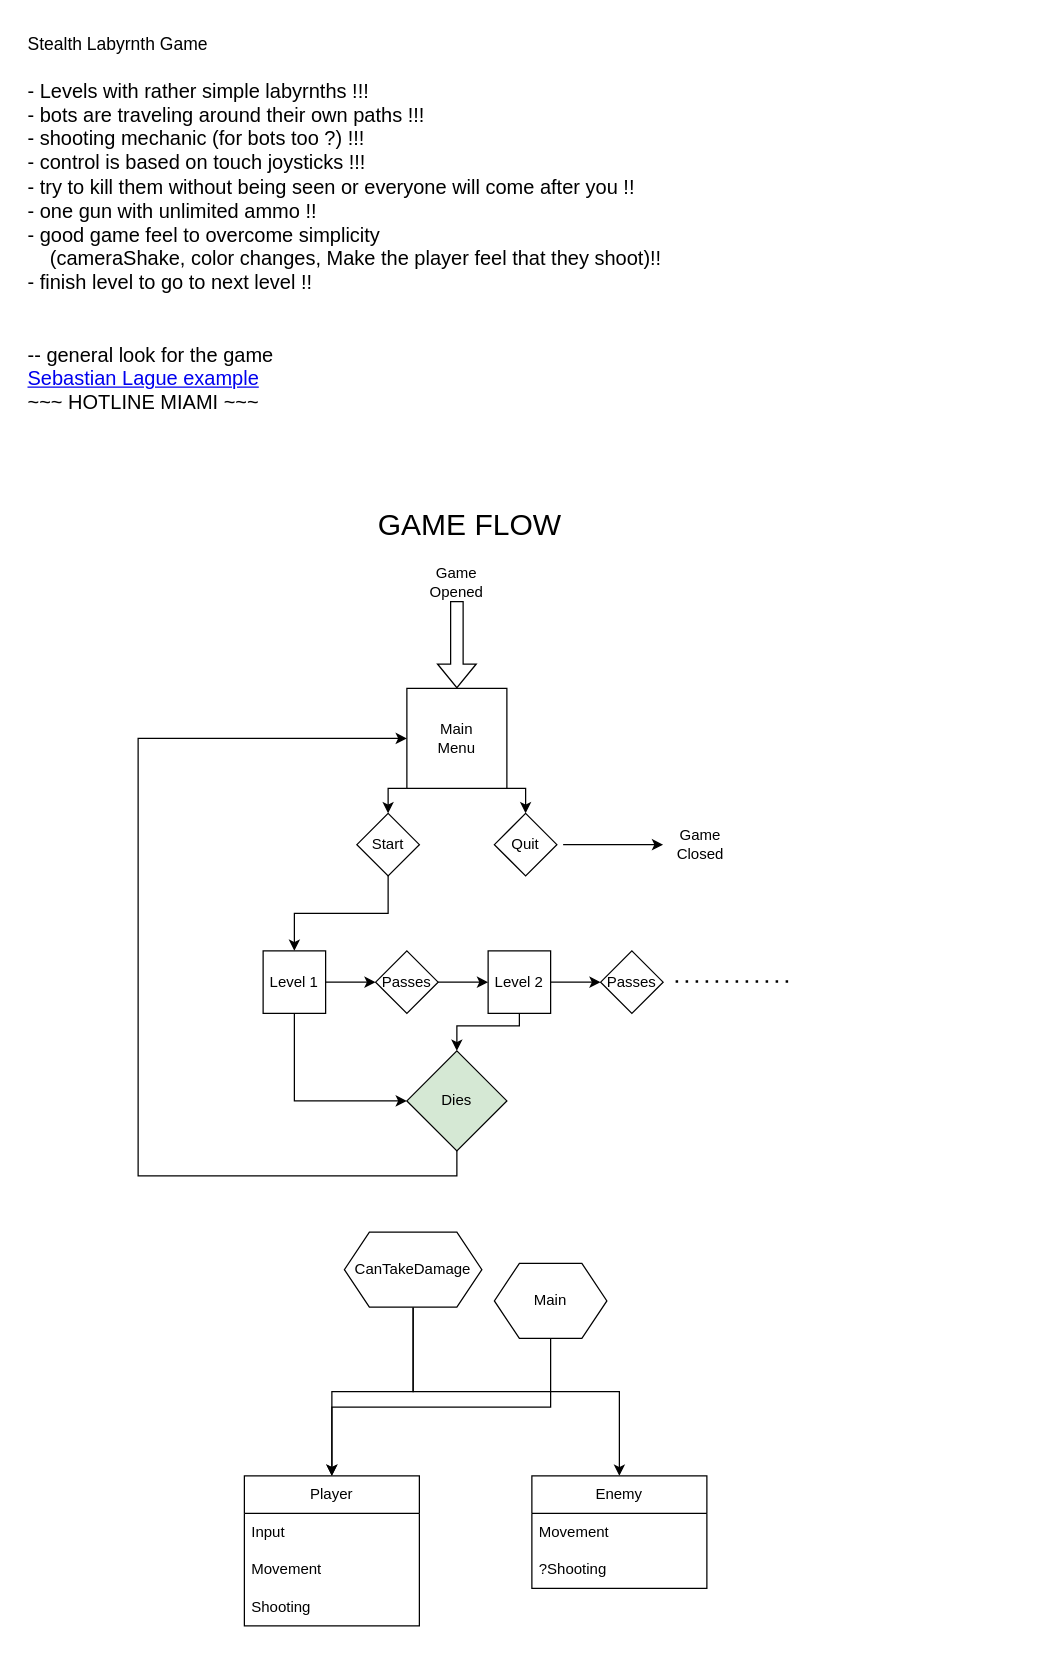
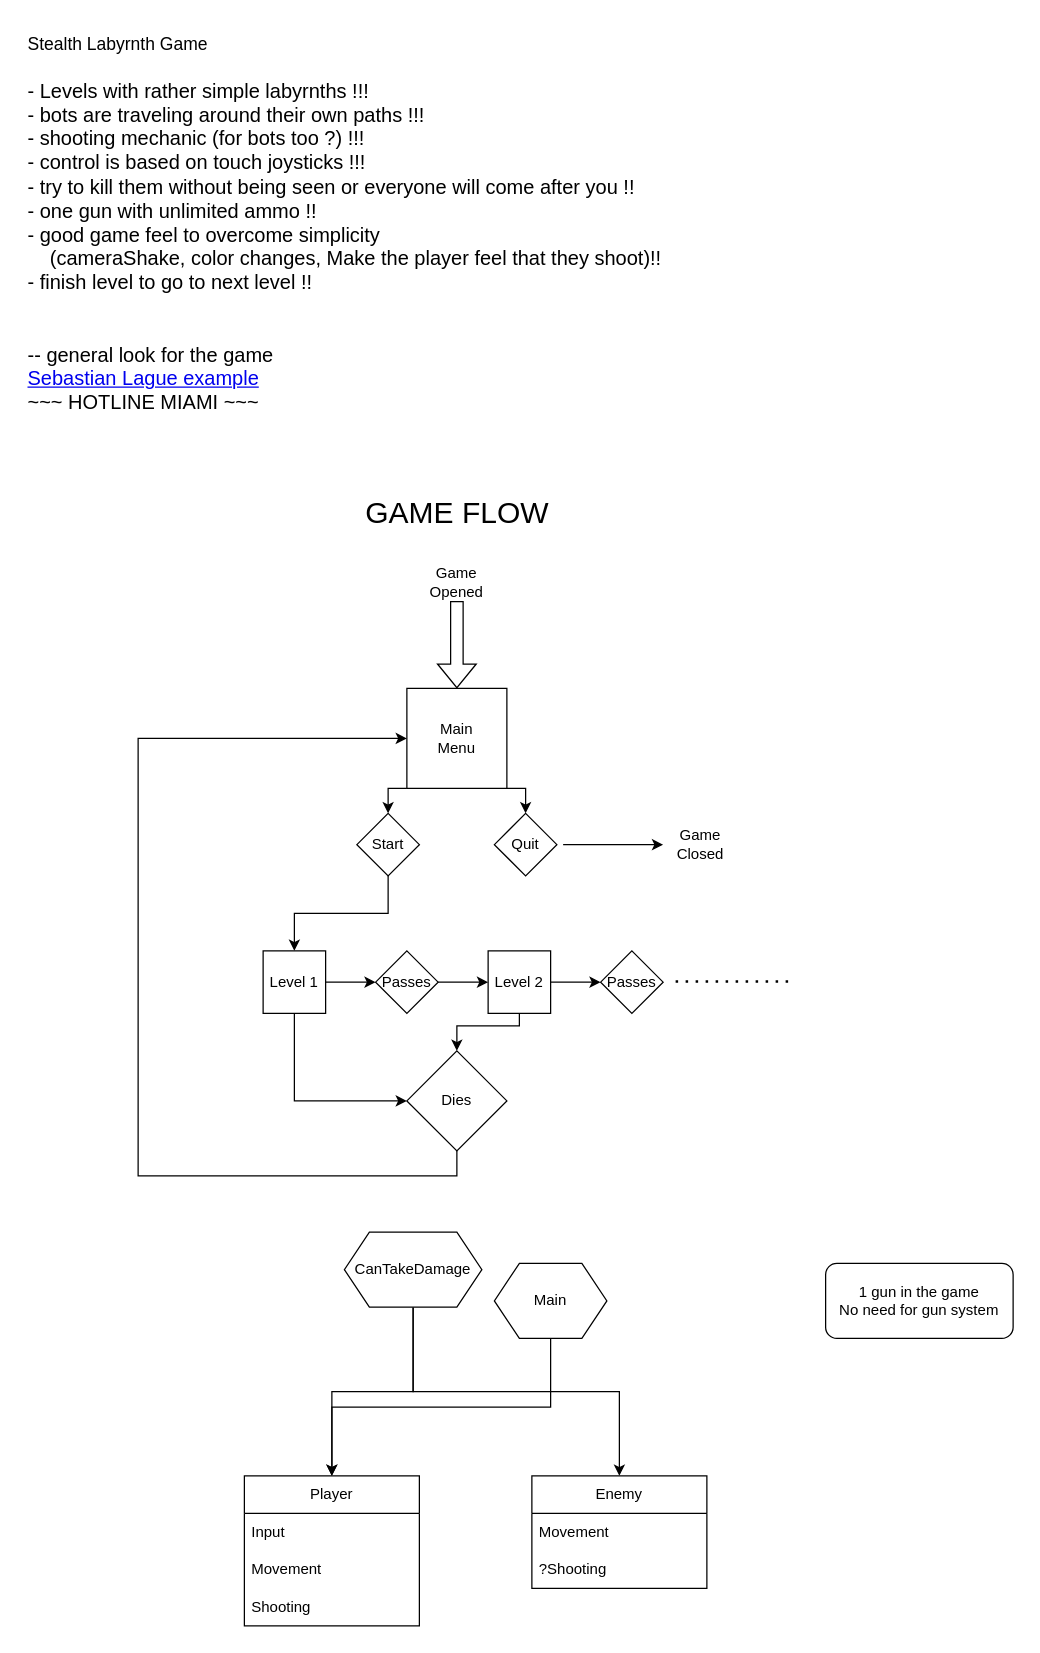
(469, 526) -> (457, 513)
(457, 1101) -> (457, 1101)
none -> (919, 1301)
